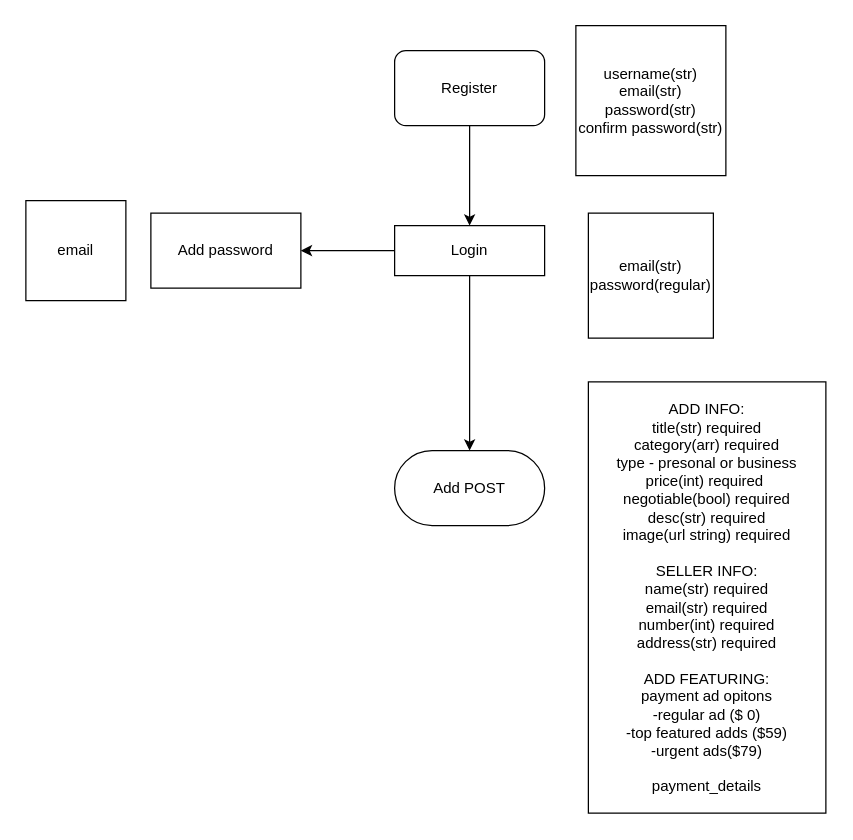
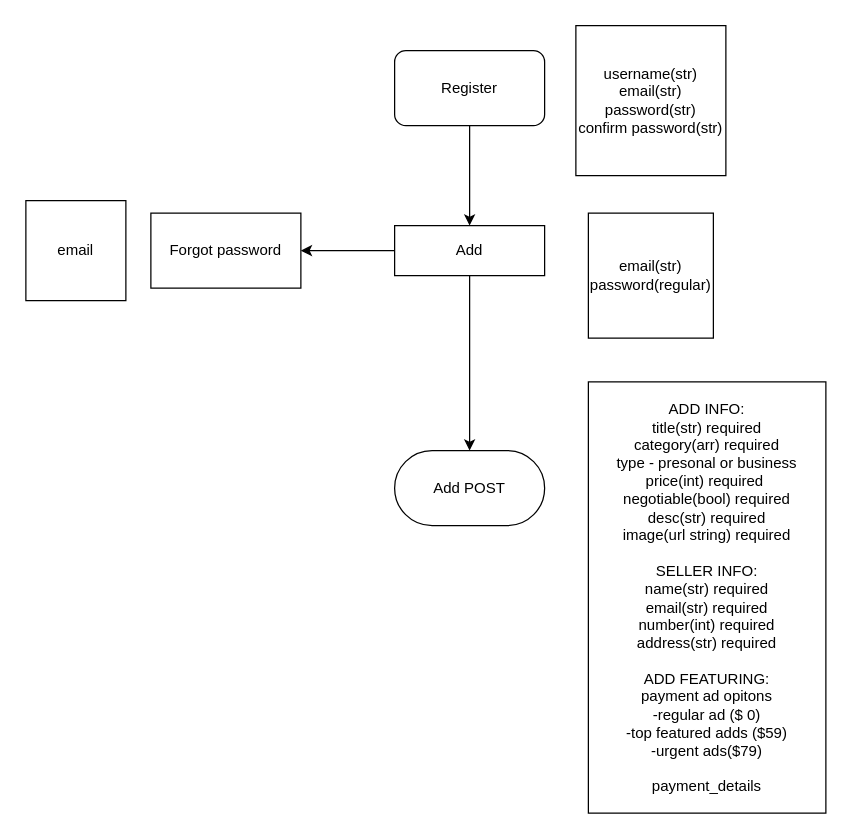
(226, 251) -> (226, 251)
(469, 251) -> (469, 251)
